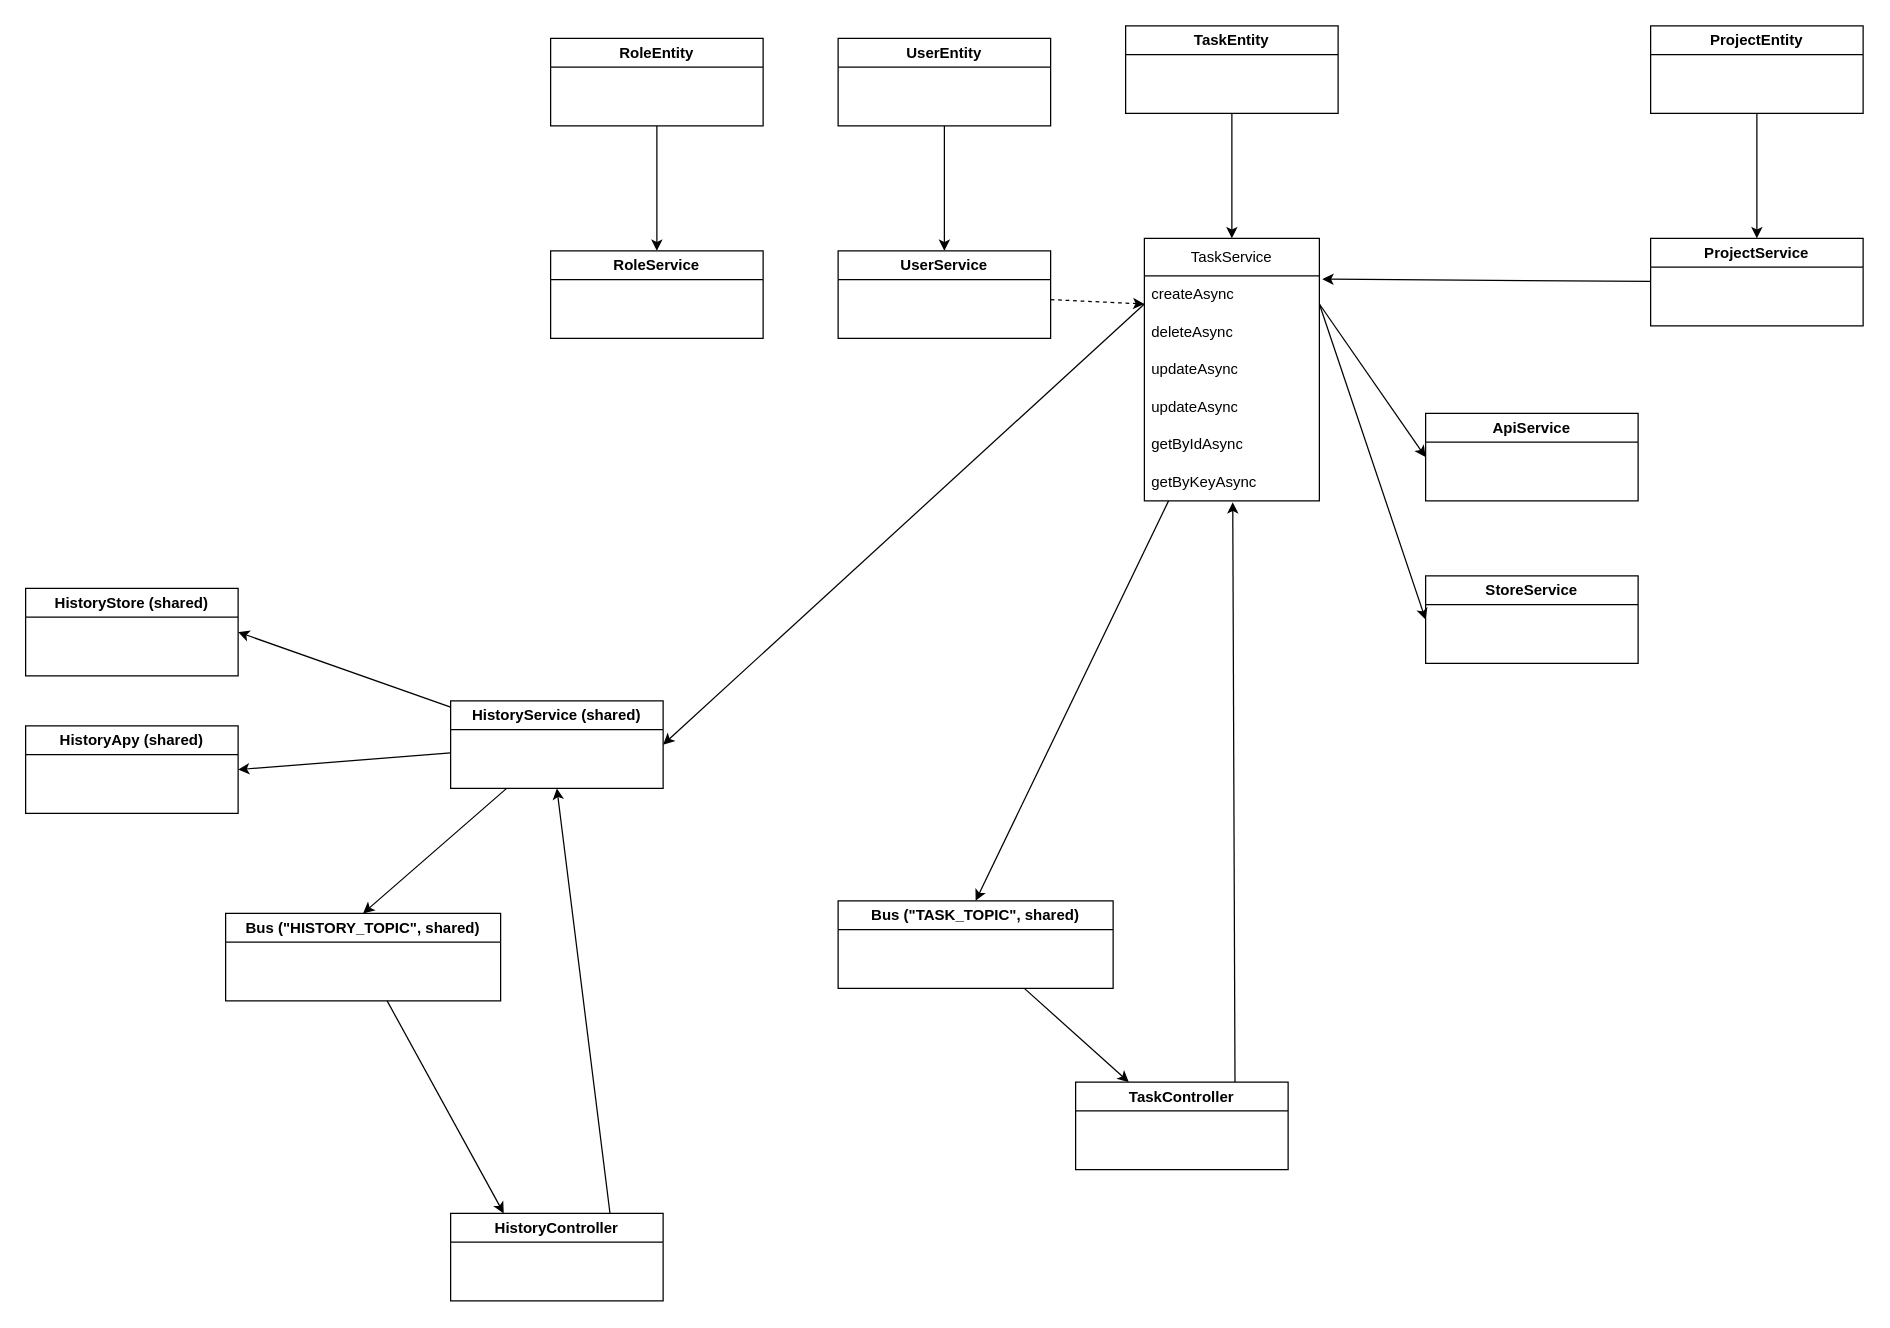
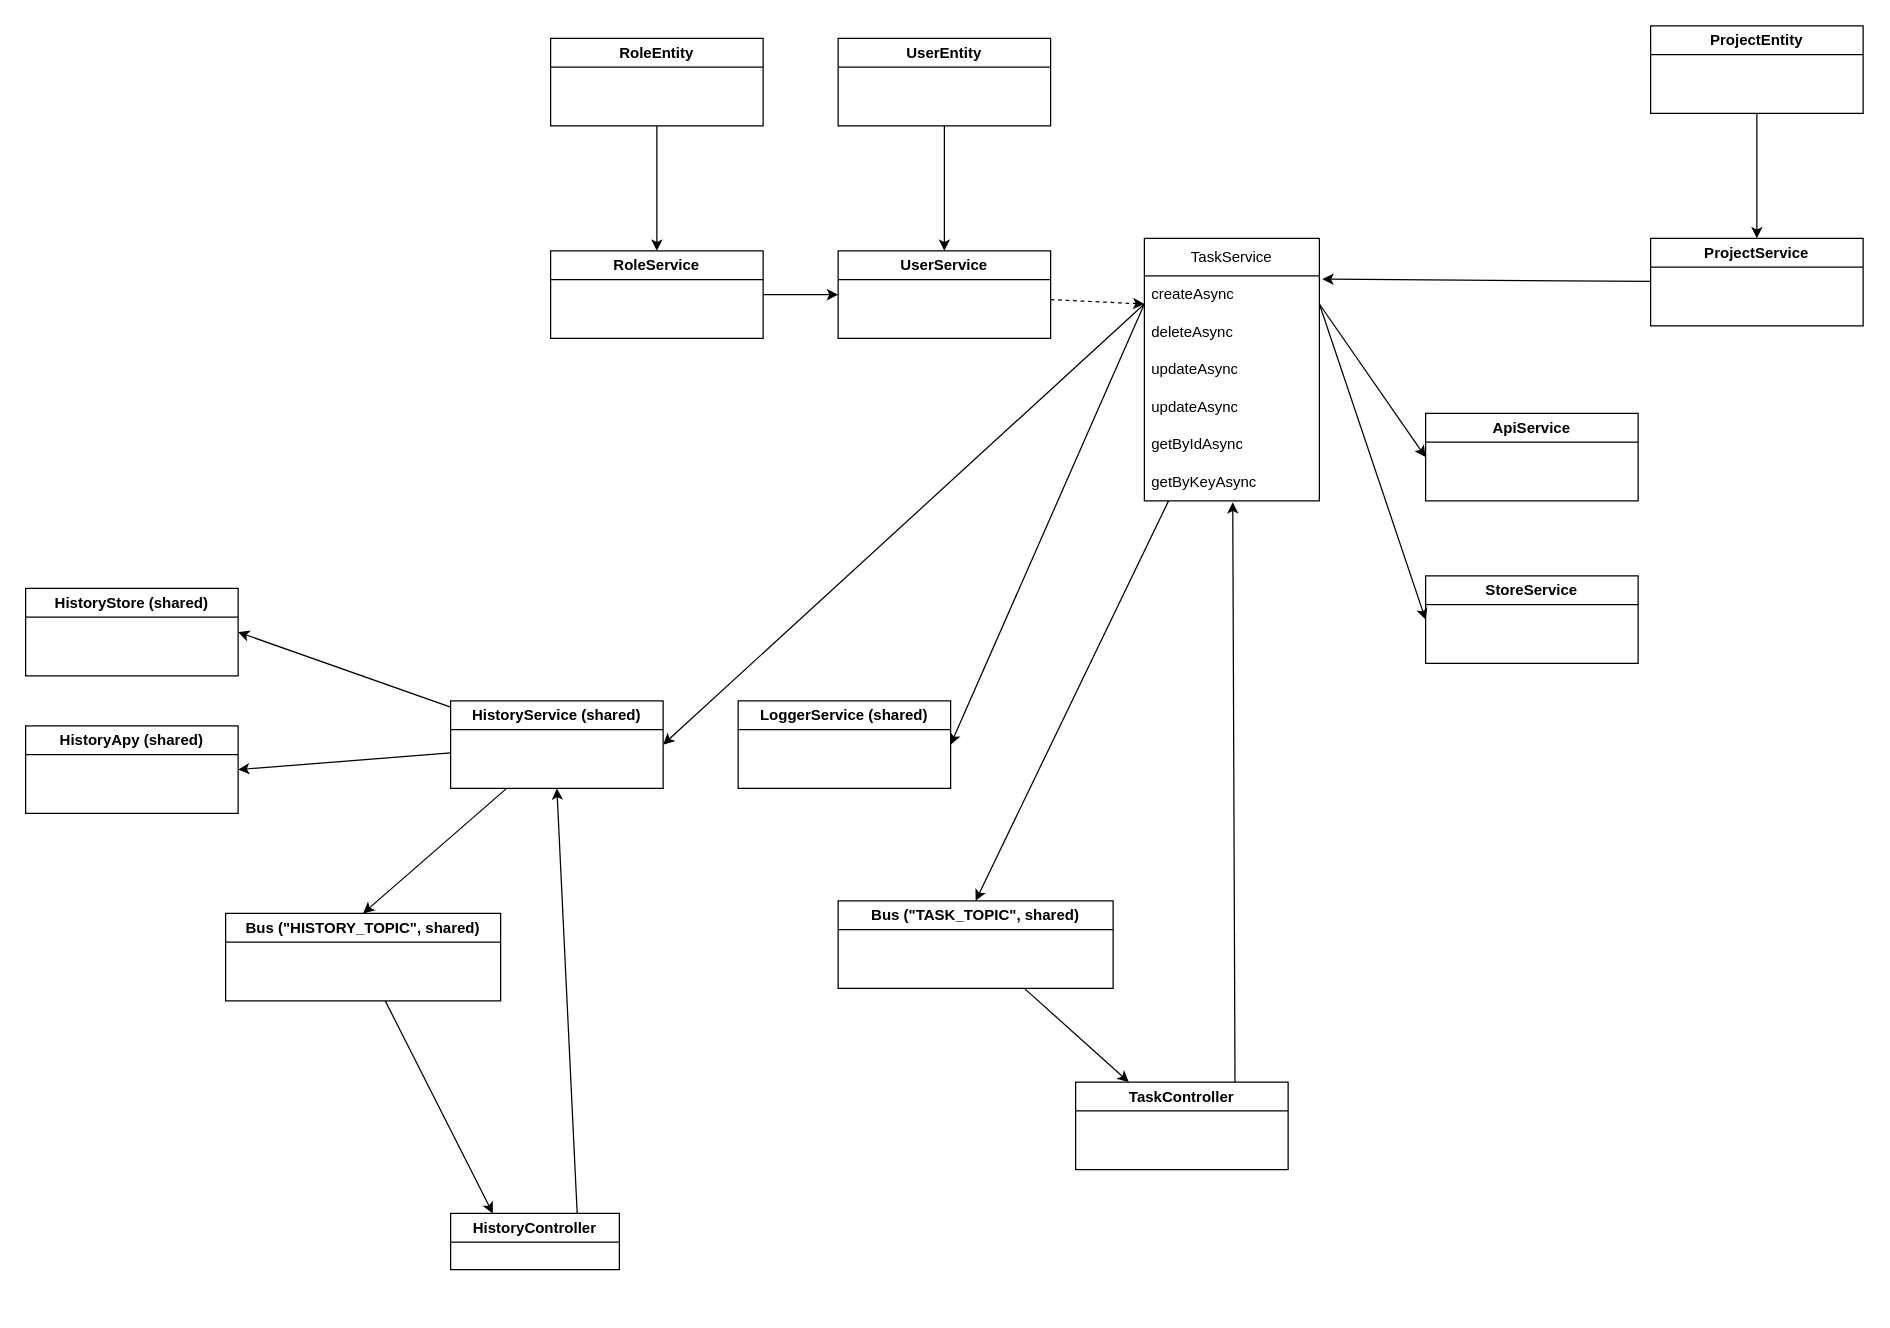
(1232, 69) -> none
(1232, 173) -> none
none -> (797, 294)
none -> (1048, 523)
none -> (844, 744)
(557, 1257) -> (535, 1241)
